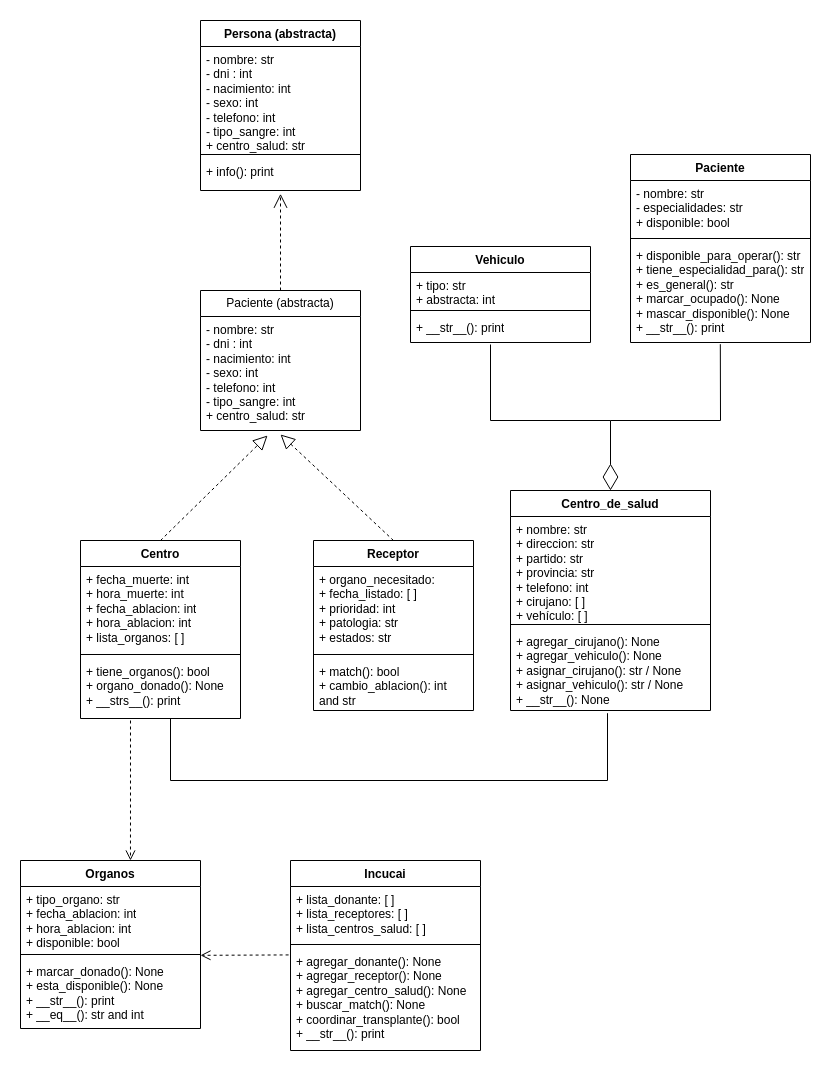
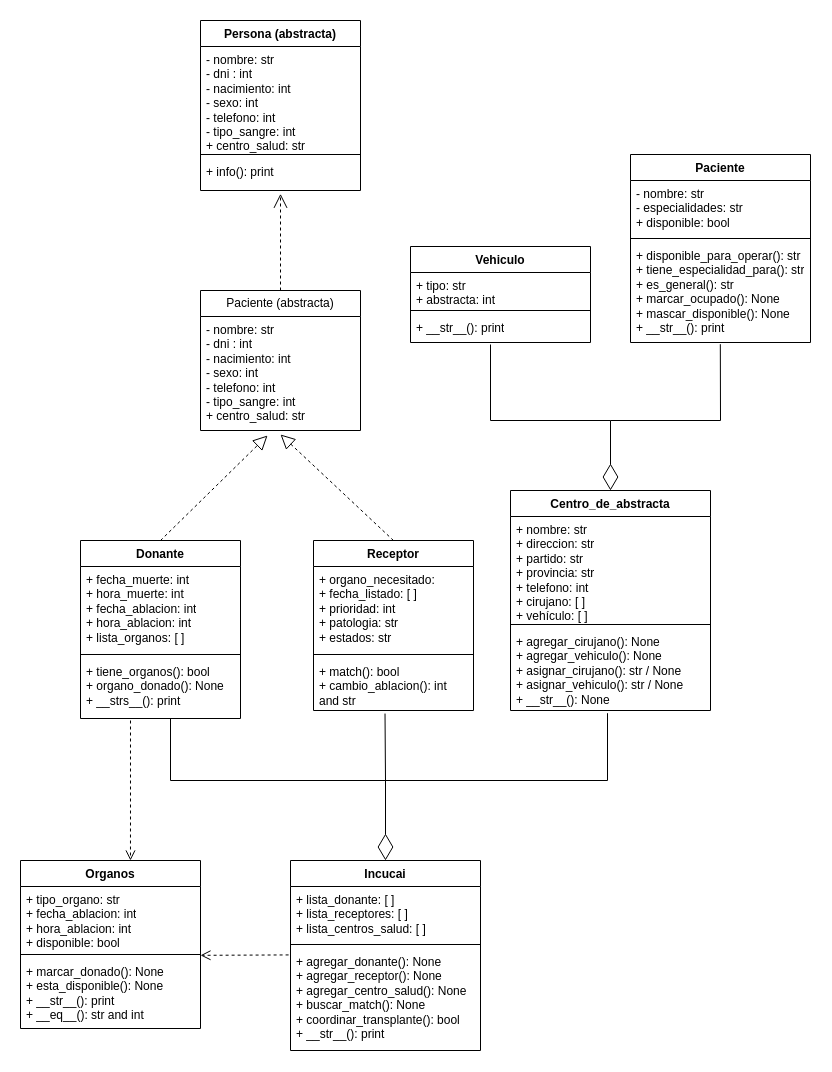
(611, 505) -> (611, 505)
(161, 555) -> (161, 555)
none -> (385, 774)
